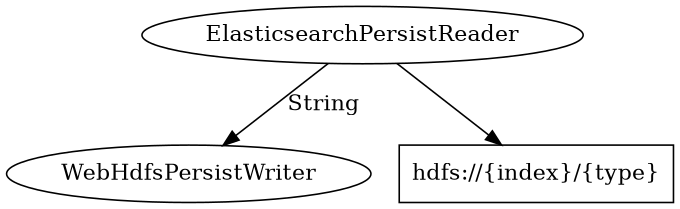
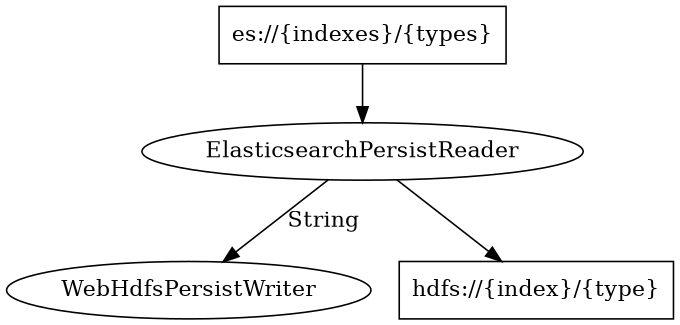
none -> (363, 35)
